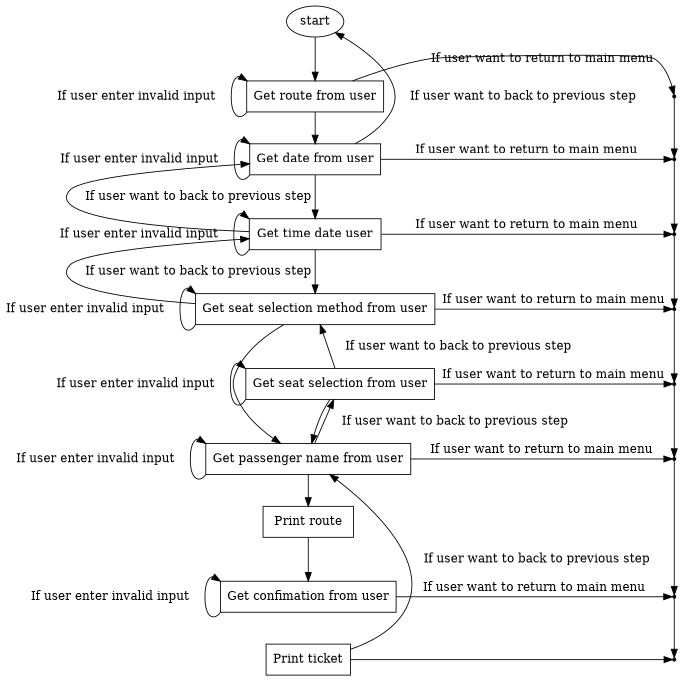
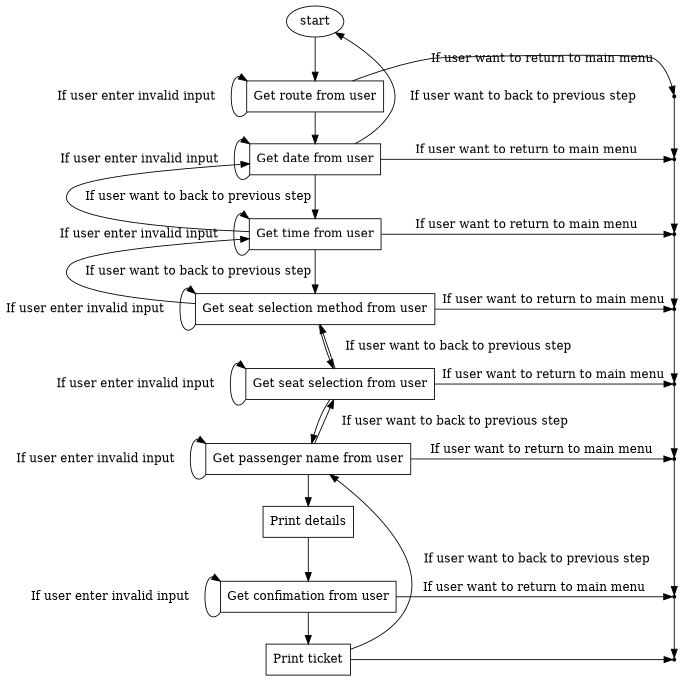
(315, 234) -> (315, 234)
(244, 358) -> (324, 343)
(308, 522) -> (308, 522)
none -> (308, 624)
